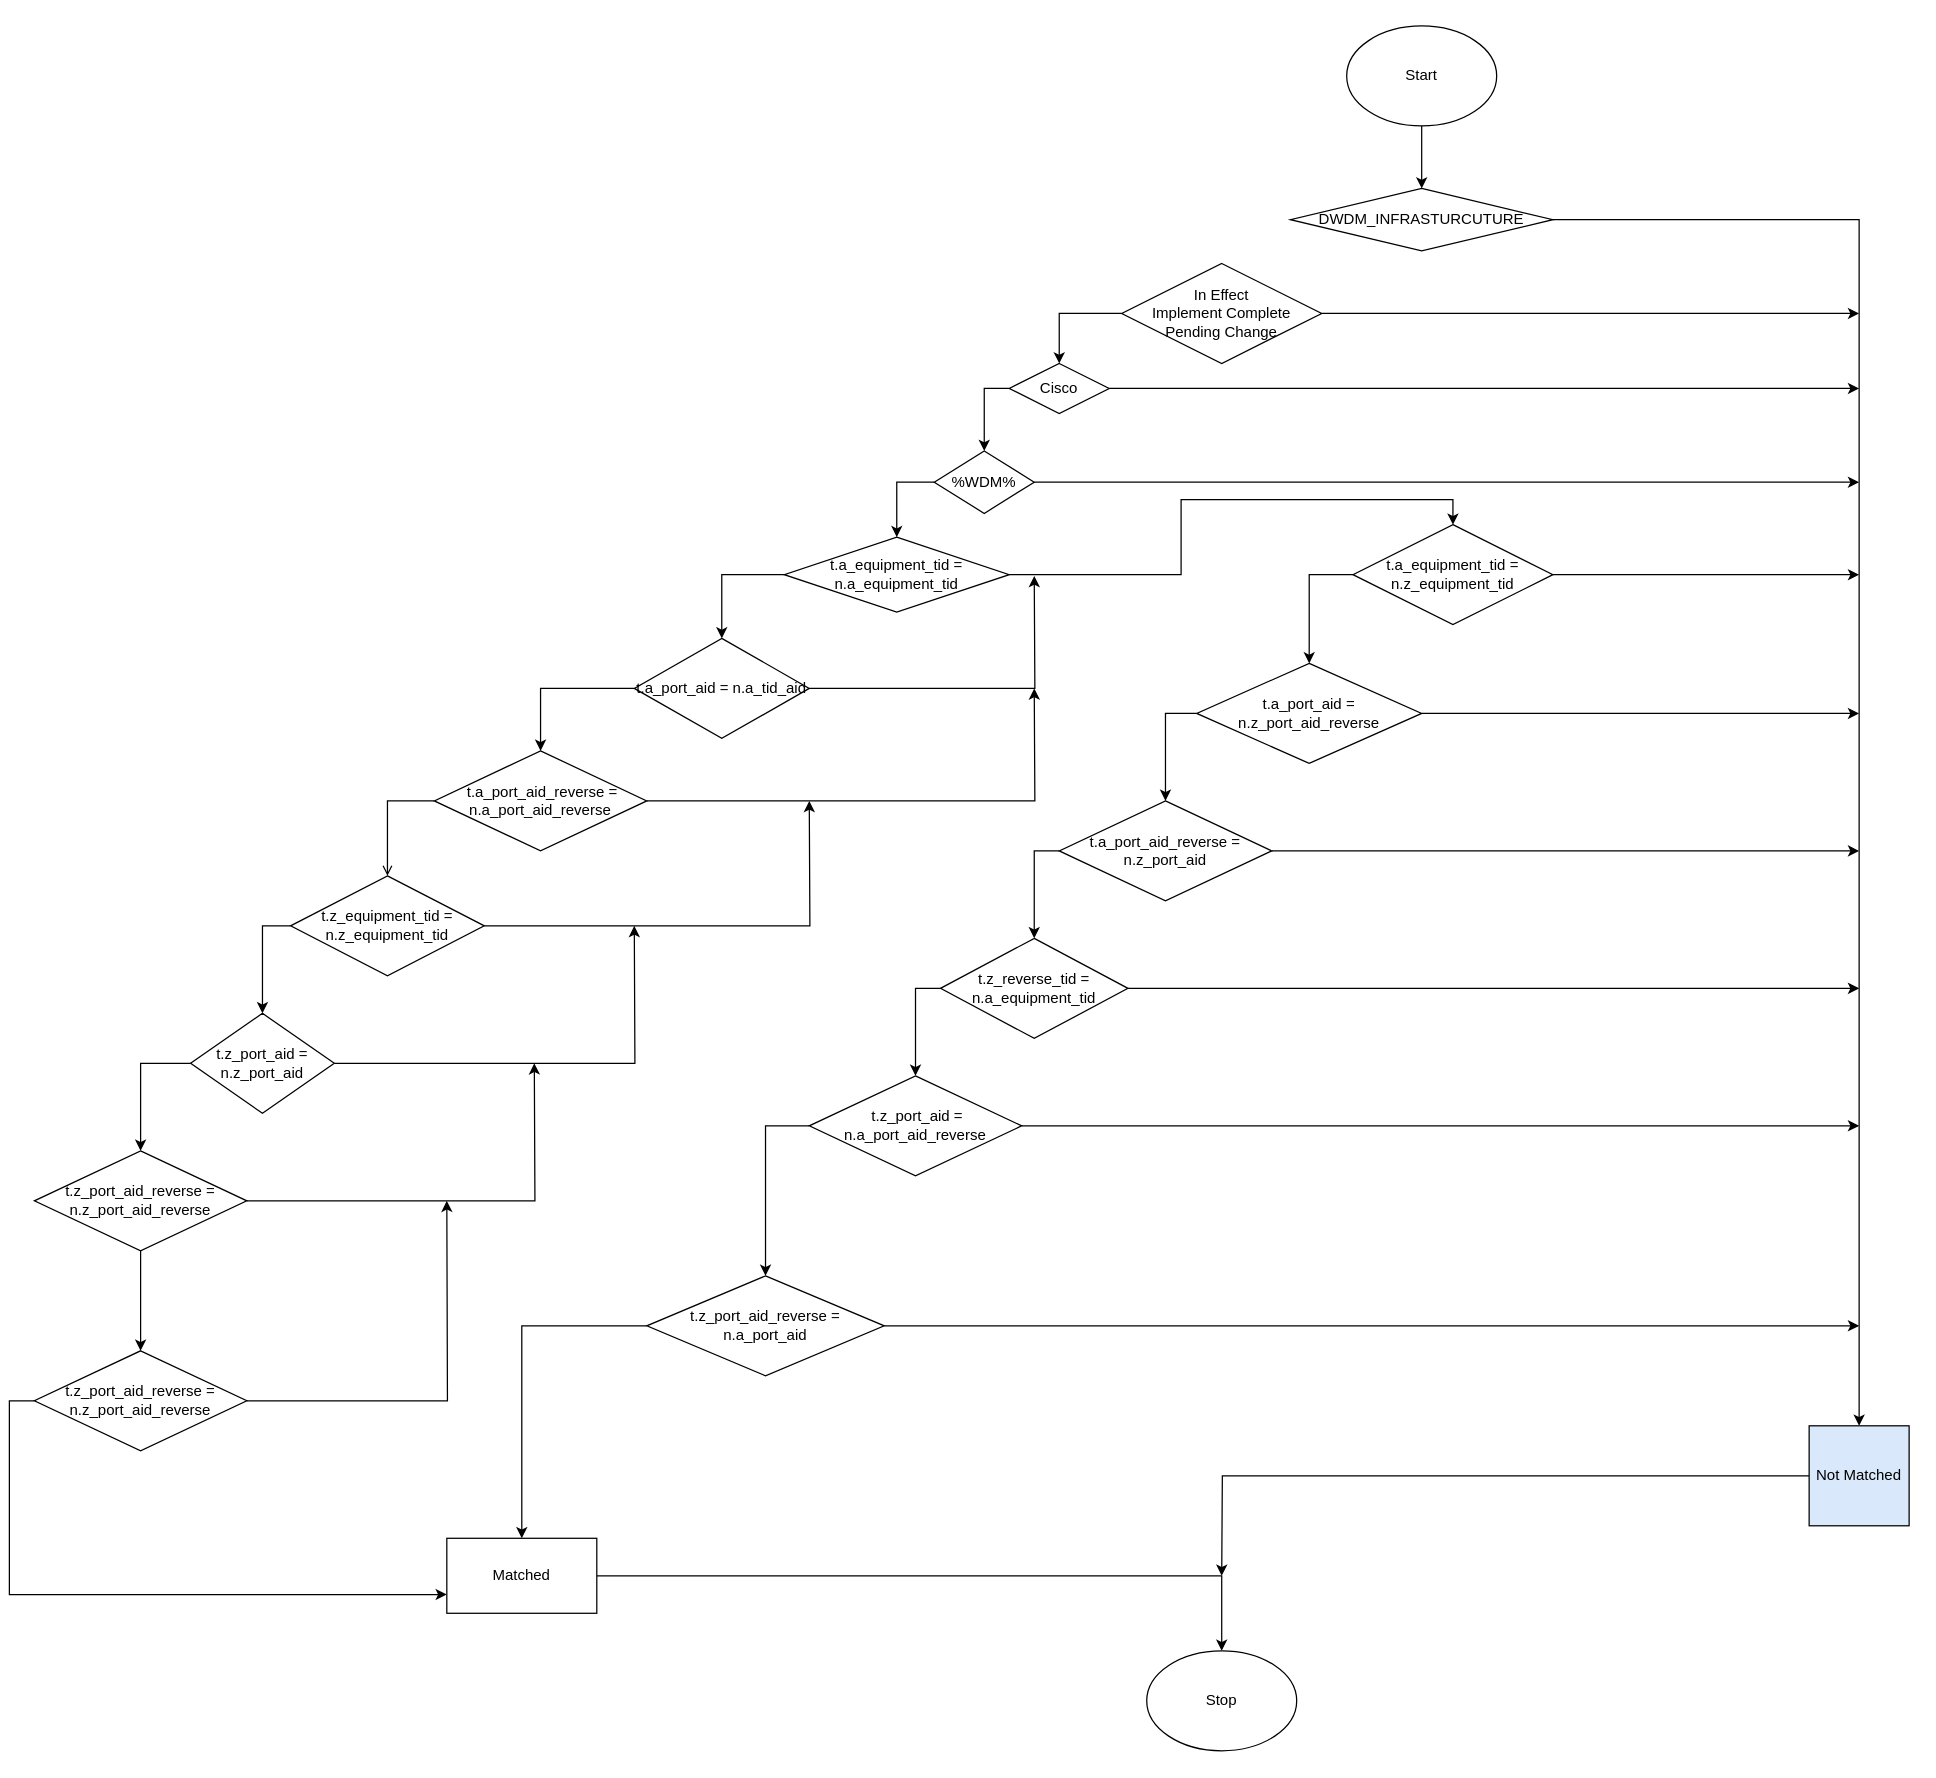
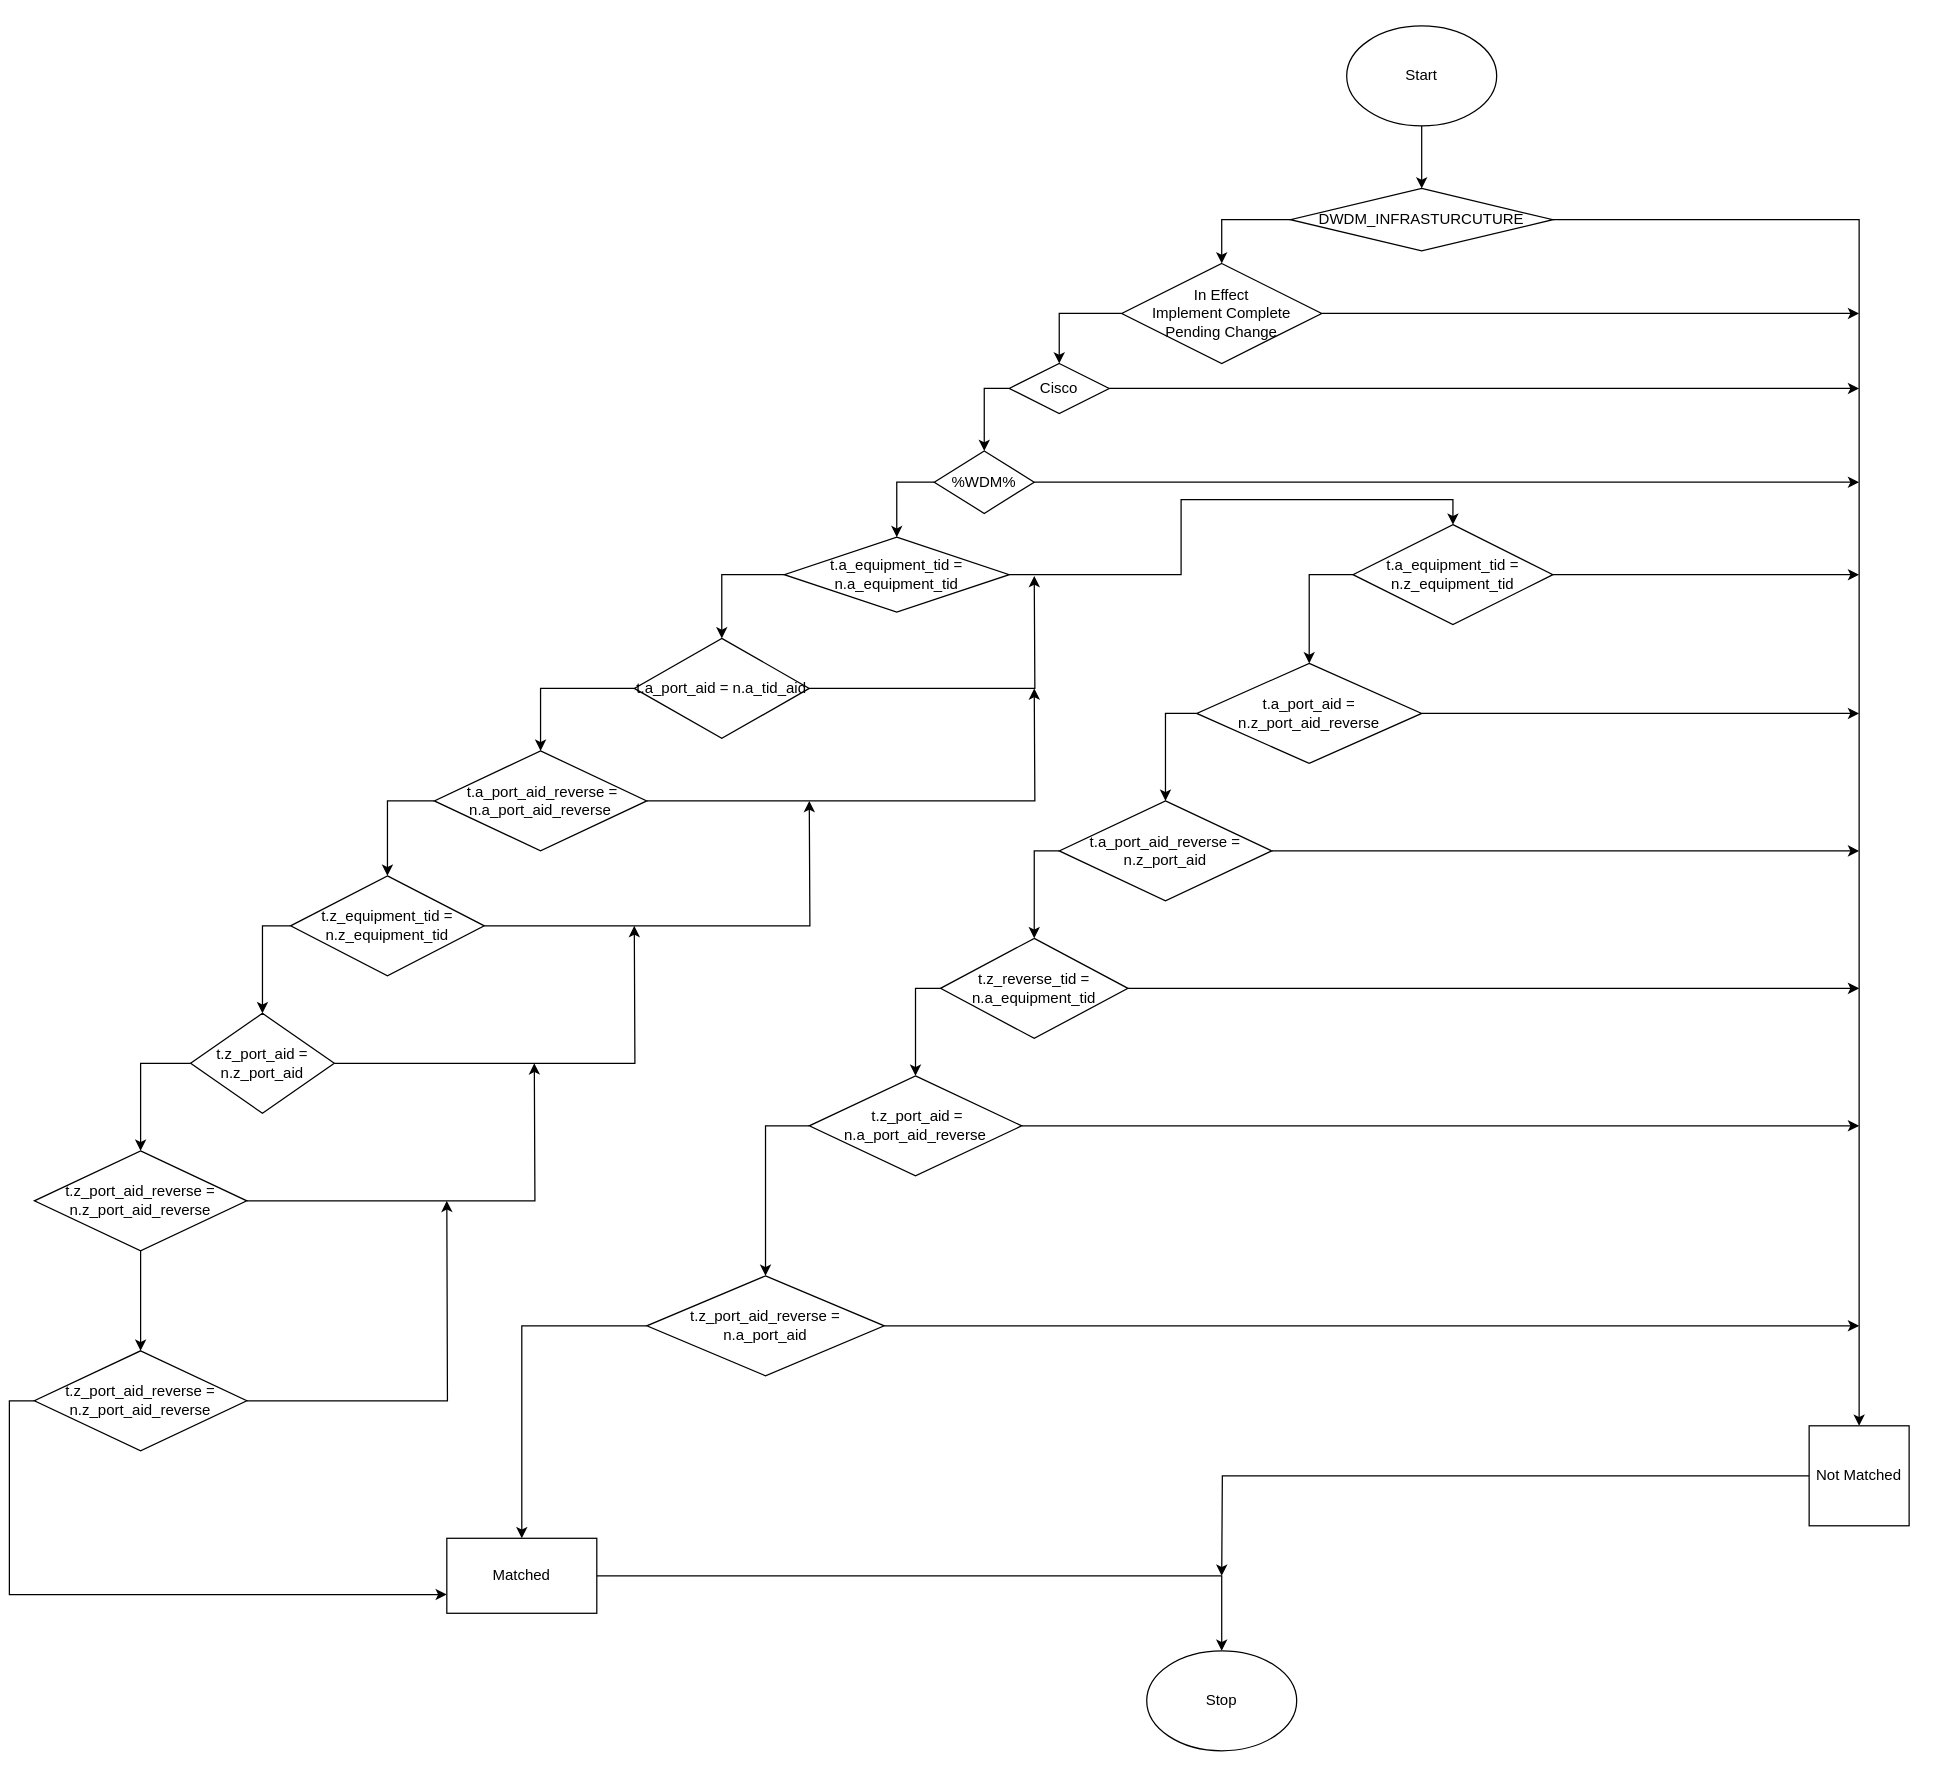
none -> (1238, 219)
(388, 868) -> (388, 866)
(1859, 1476) -> (1859, 1476)
